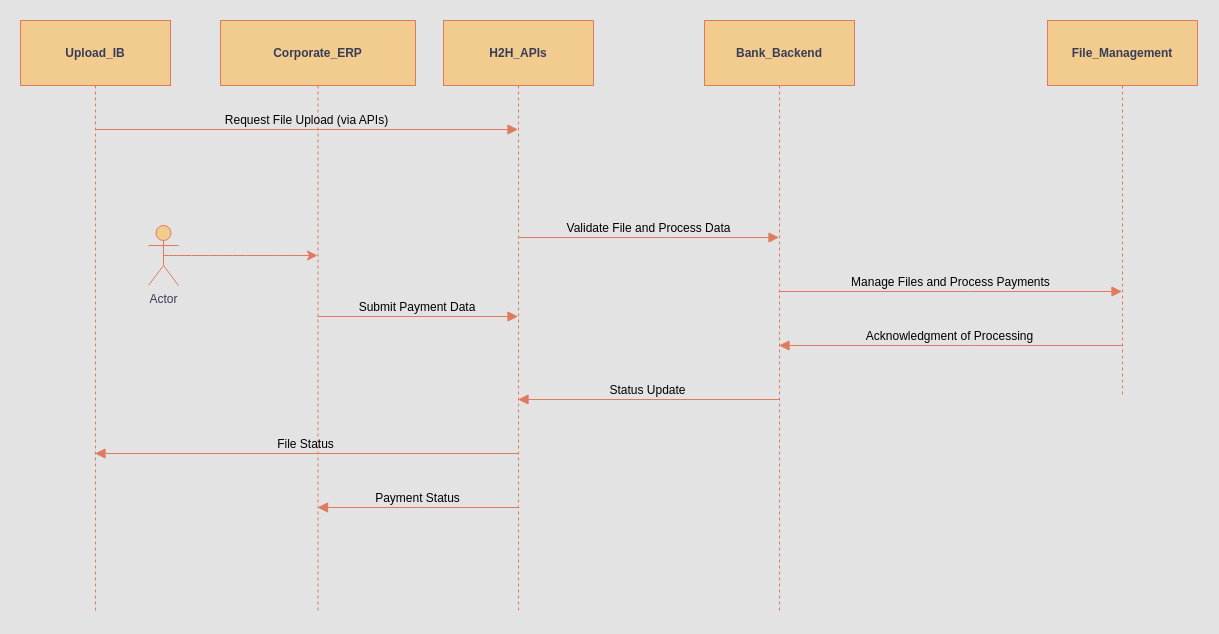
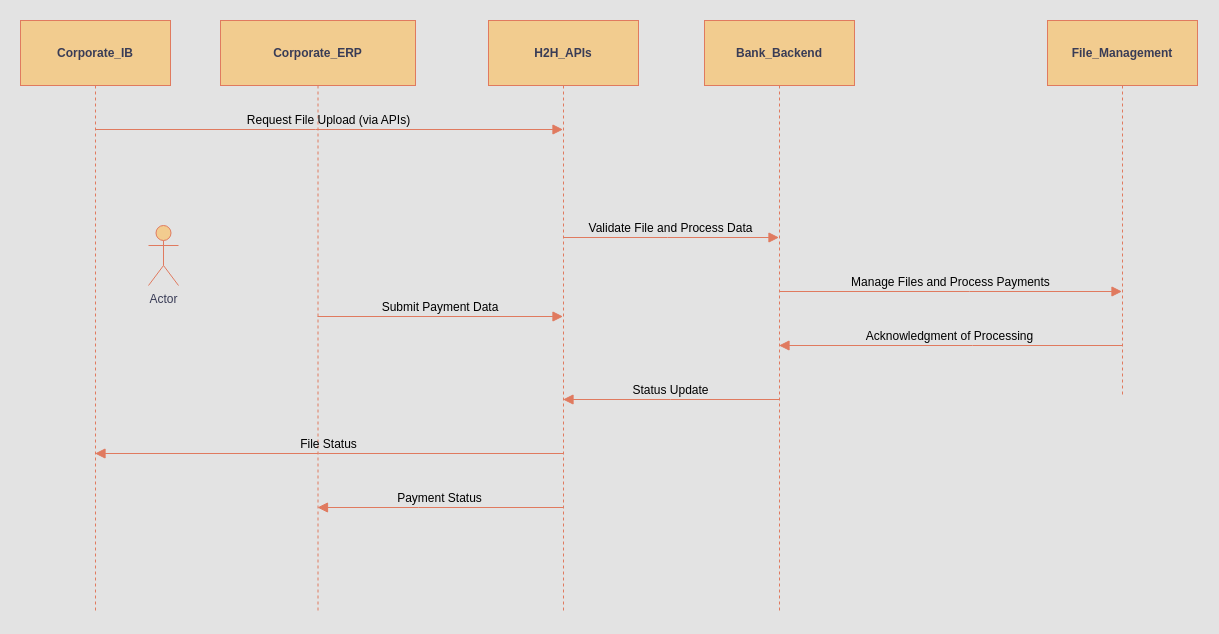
(96, 54) -> (96, 54)
(237, 256) -> none
(519, 317) -> (564, 317)
